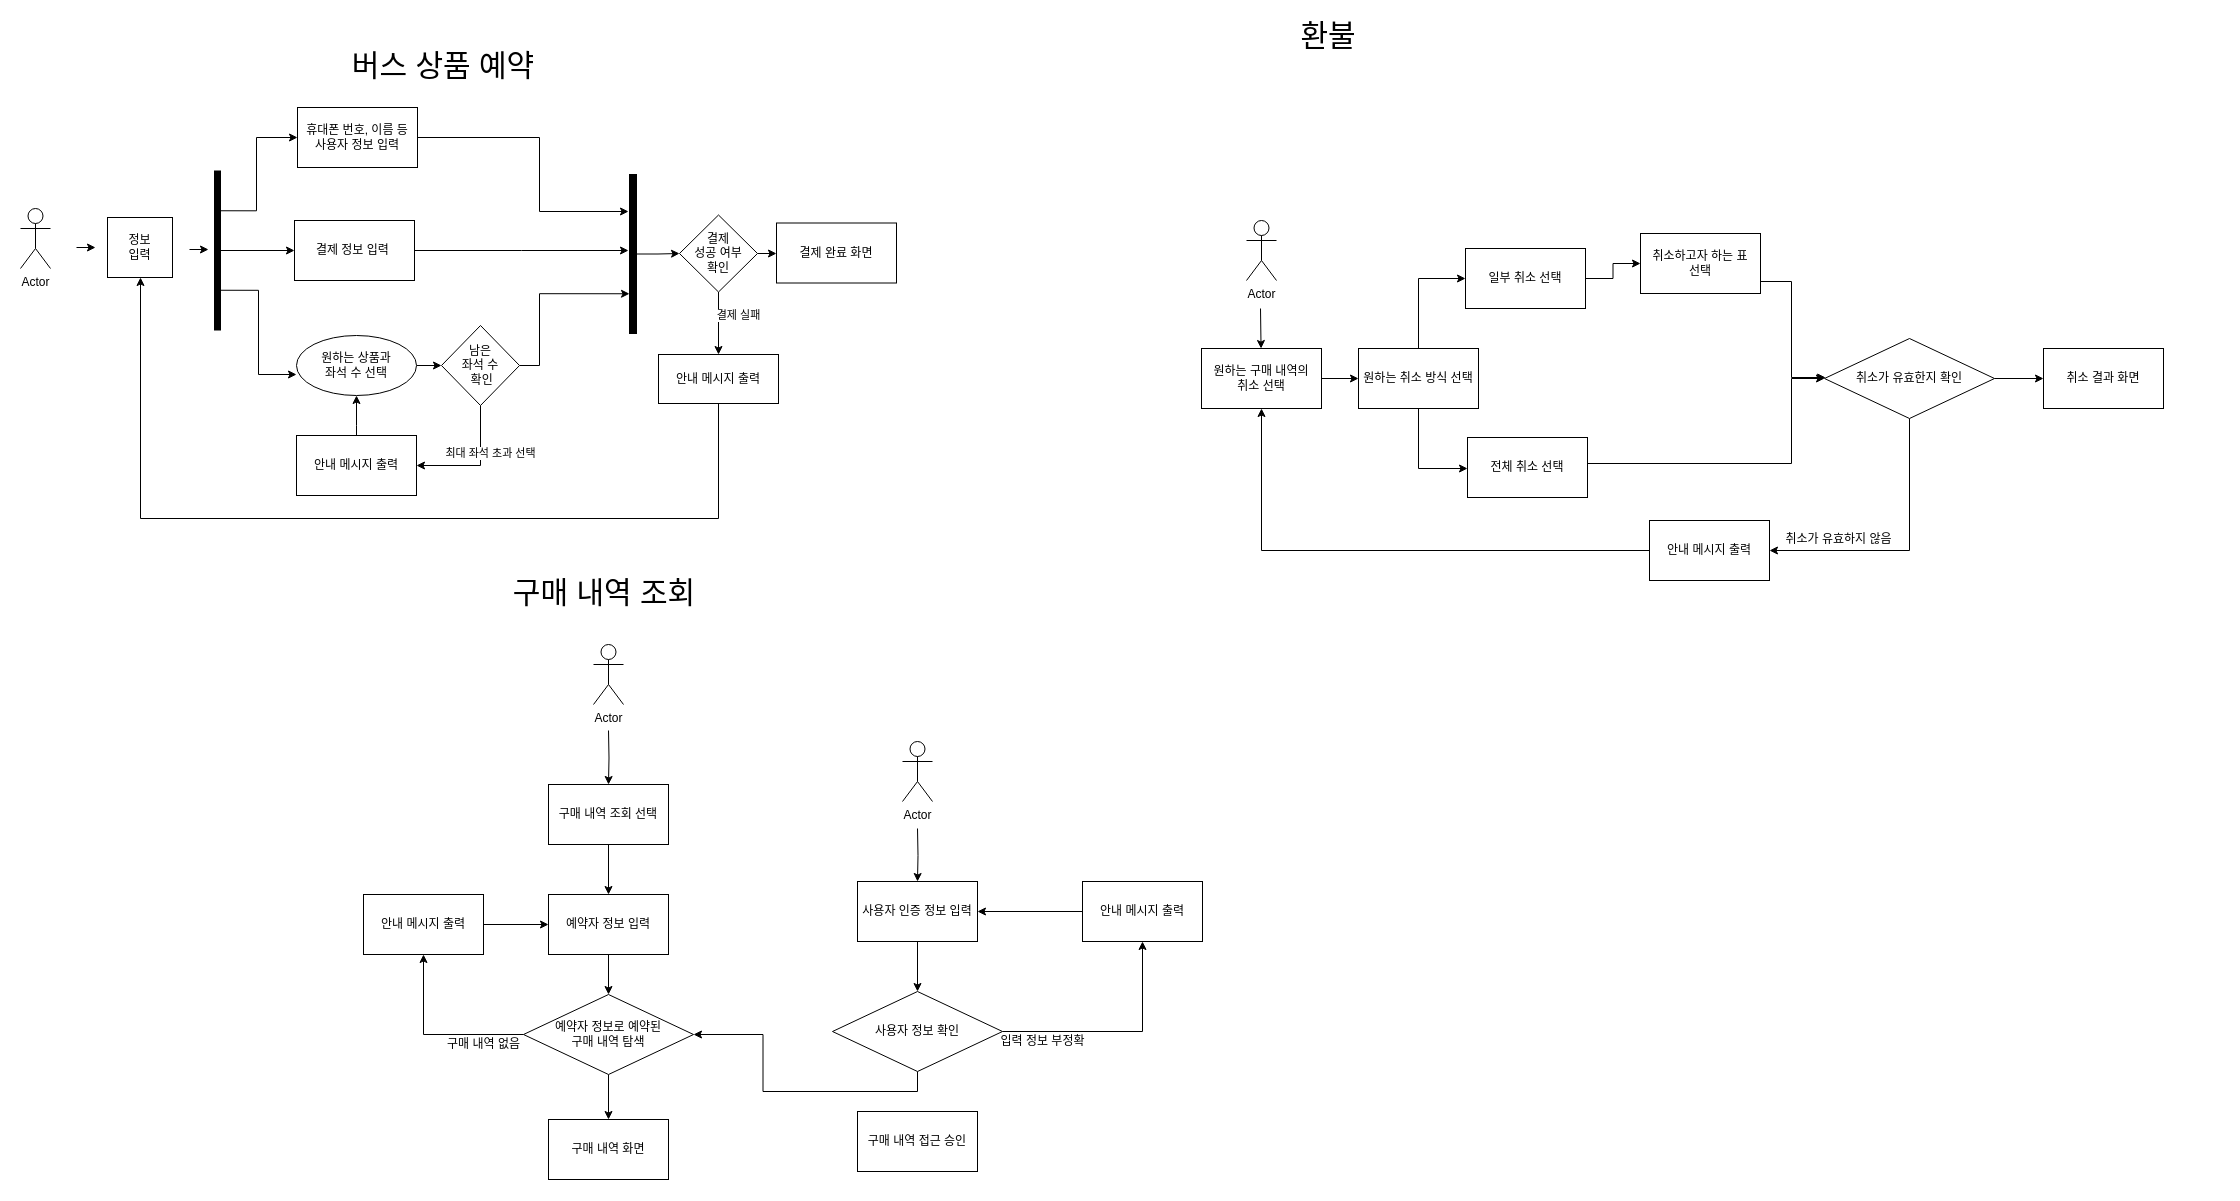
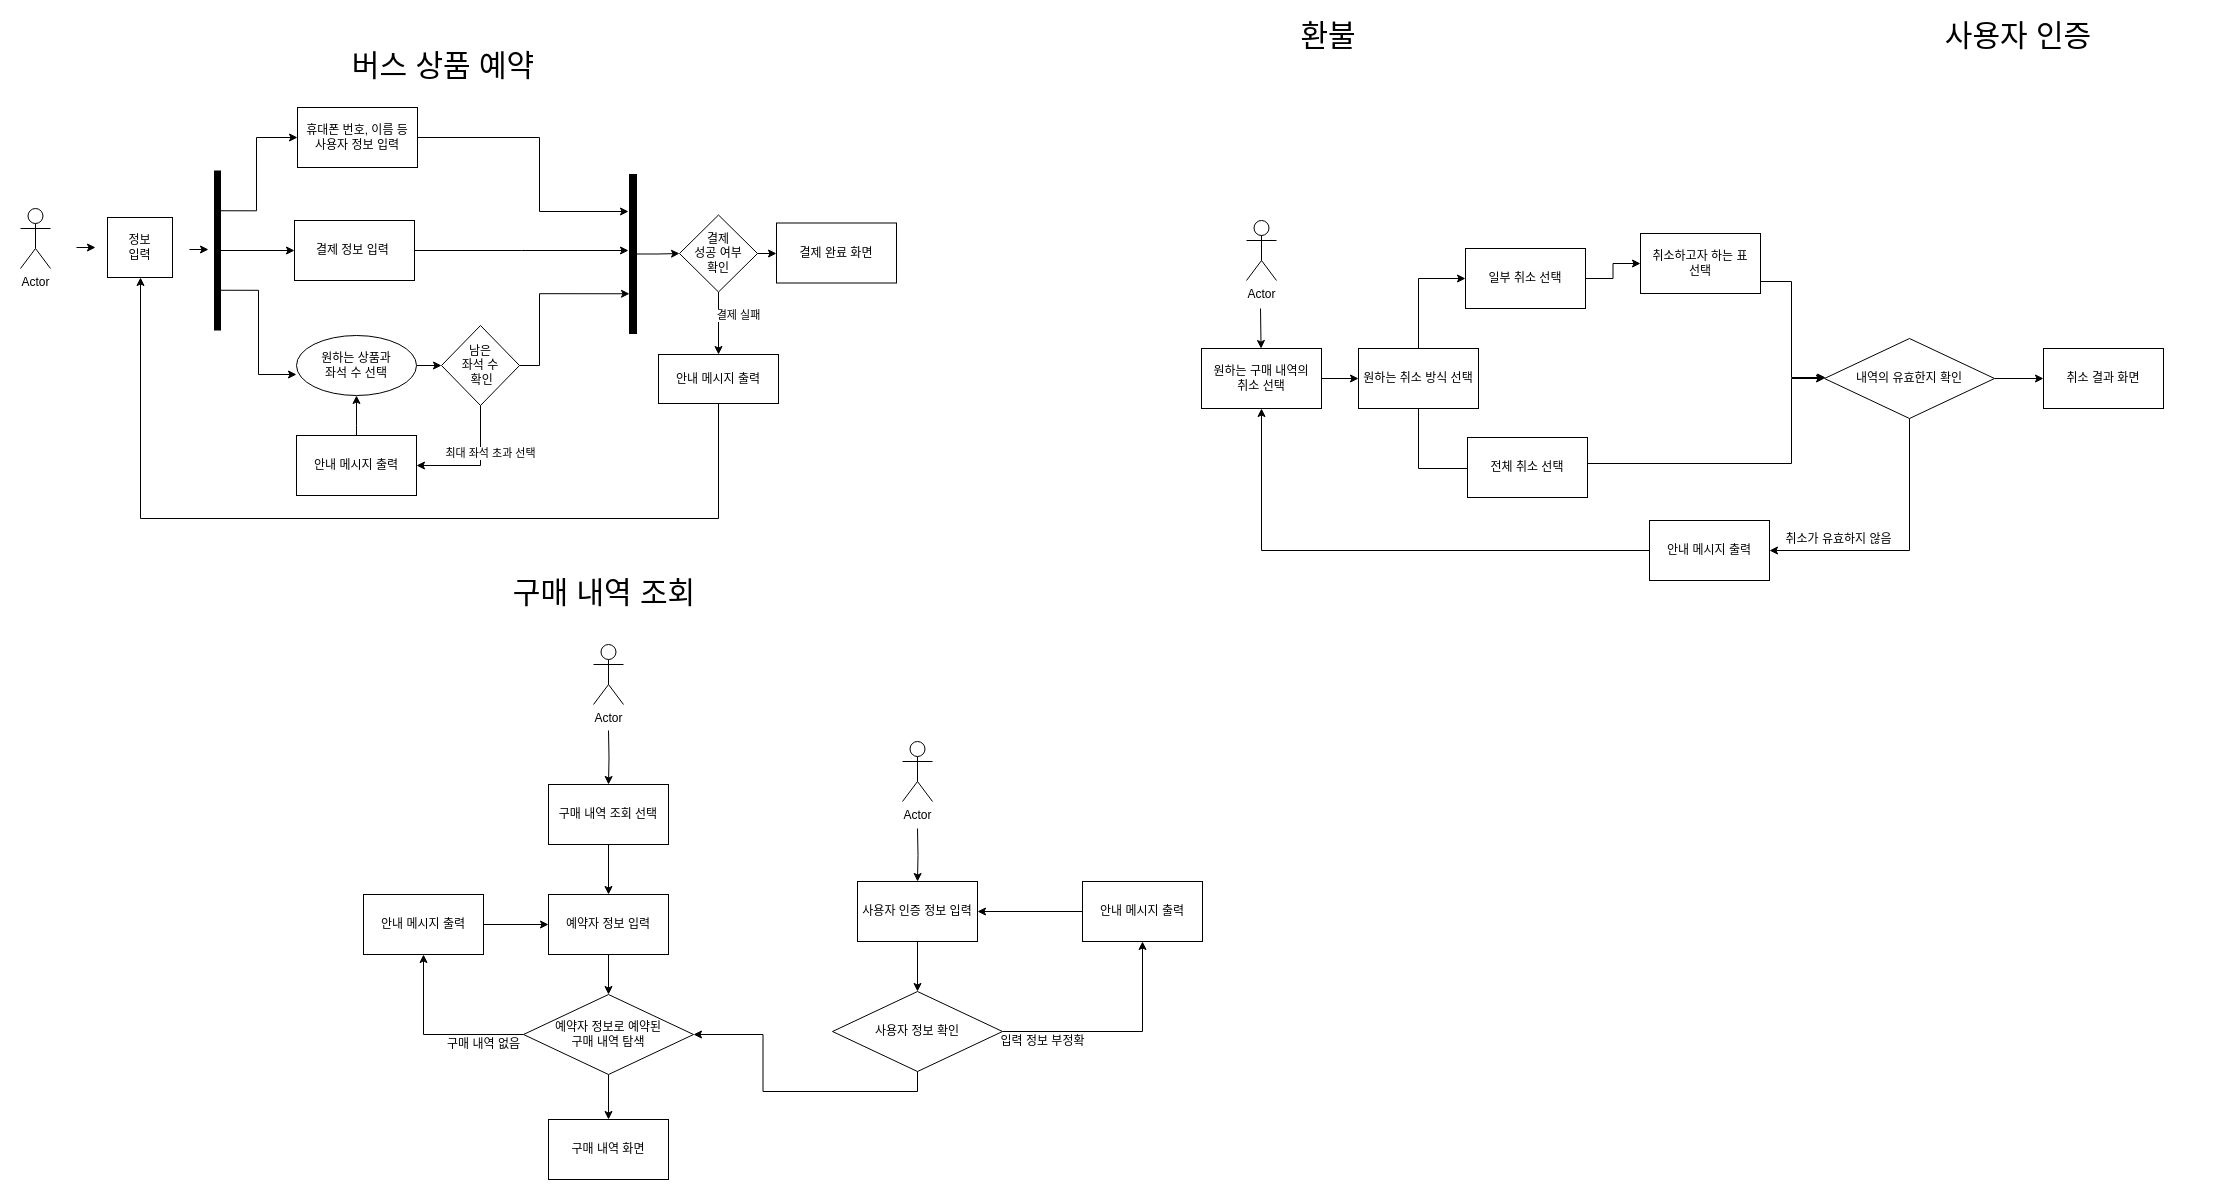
none -> (2019, 36)
(1910, 379) -> (1910, 379)
(1459, 469) -> (1462, 469)
(918, 1142) -> none
